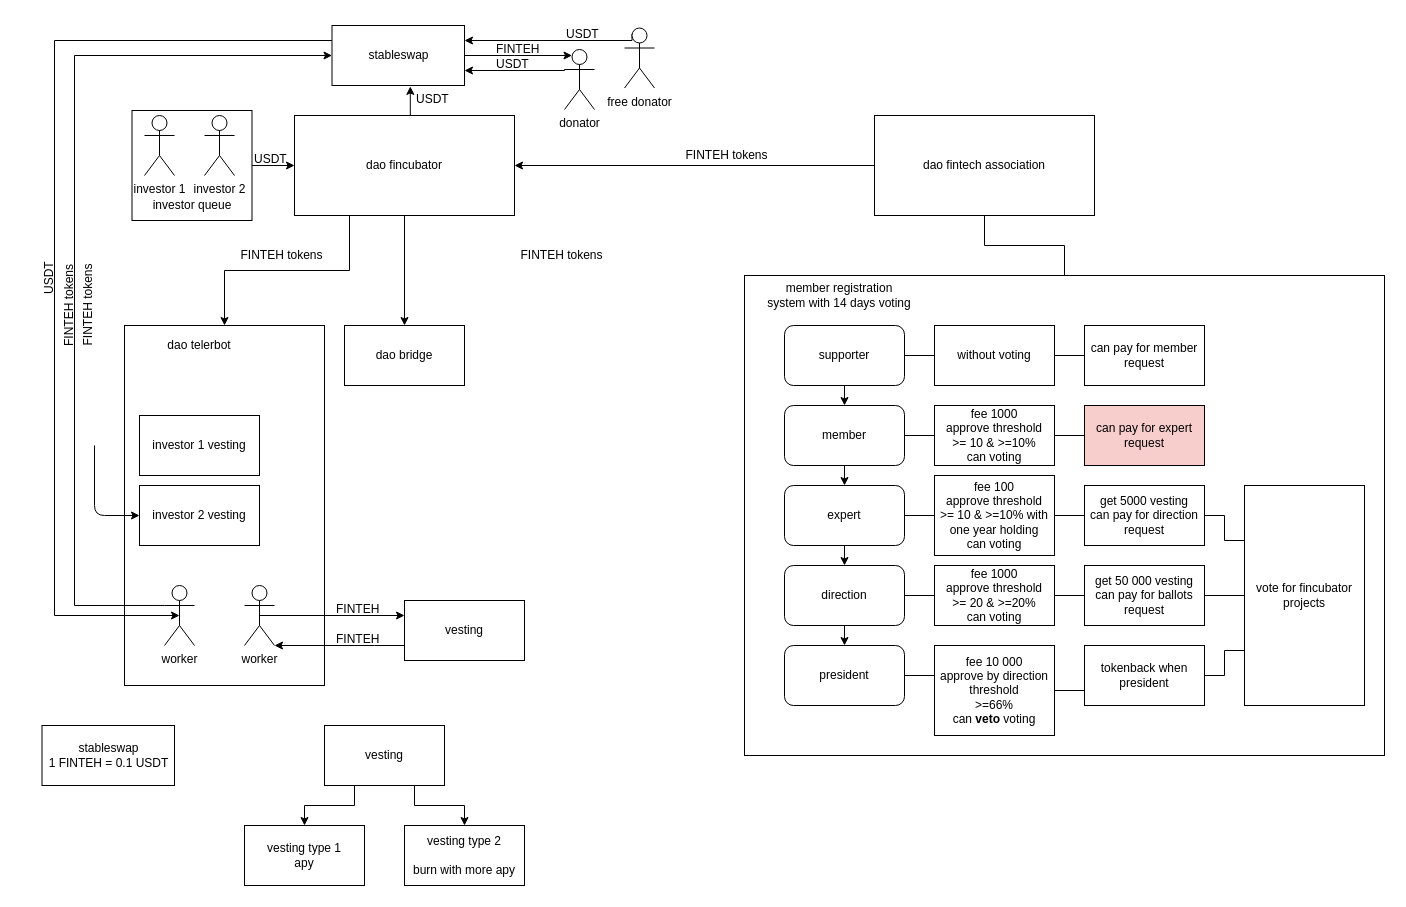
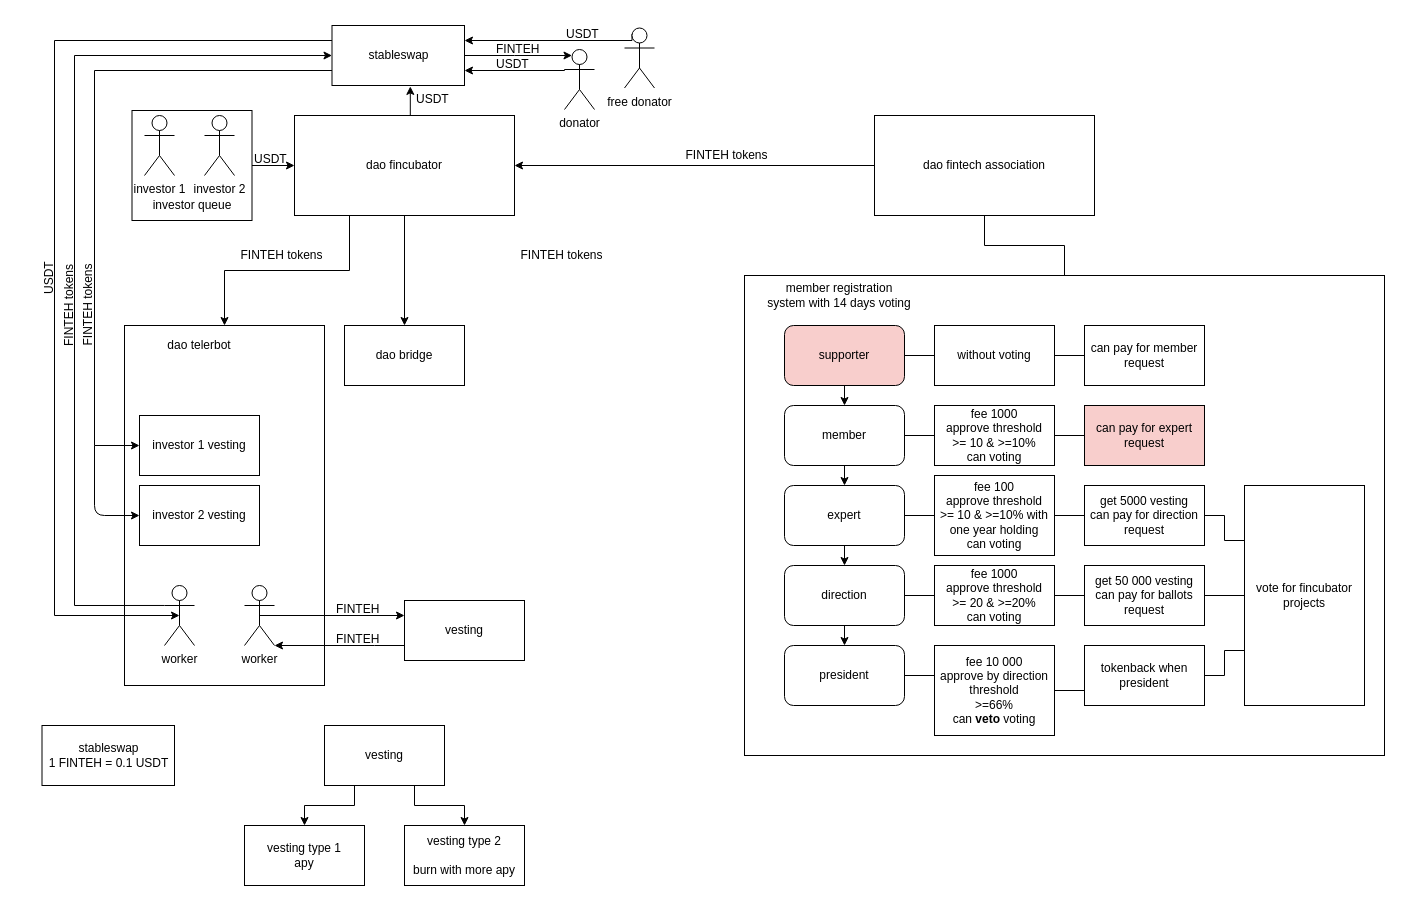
none -> (95, 159)
(845, 356) -> (845, 356)
